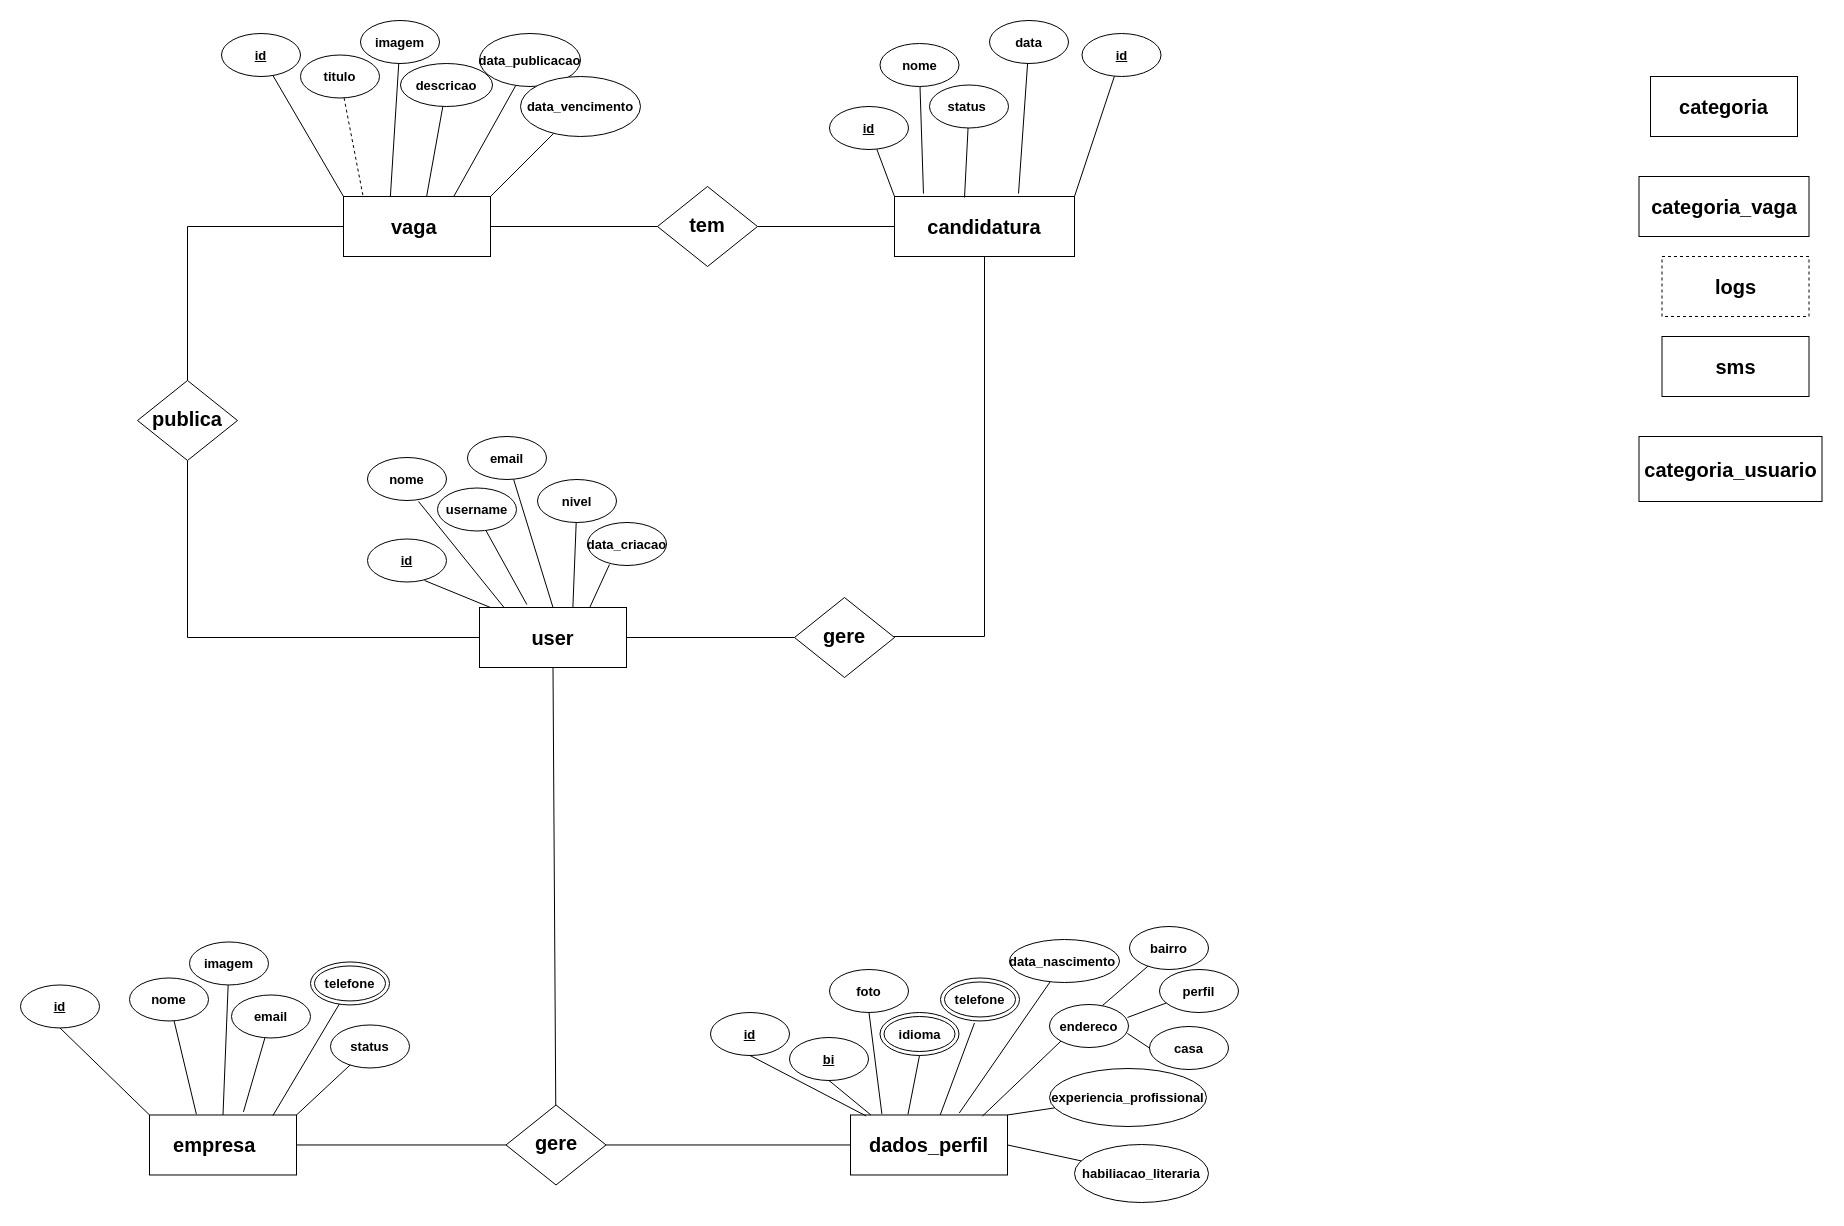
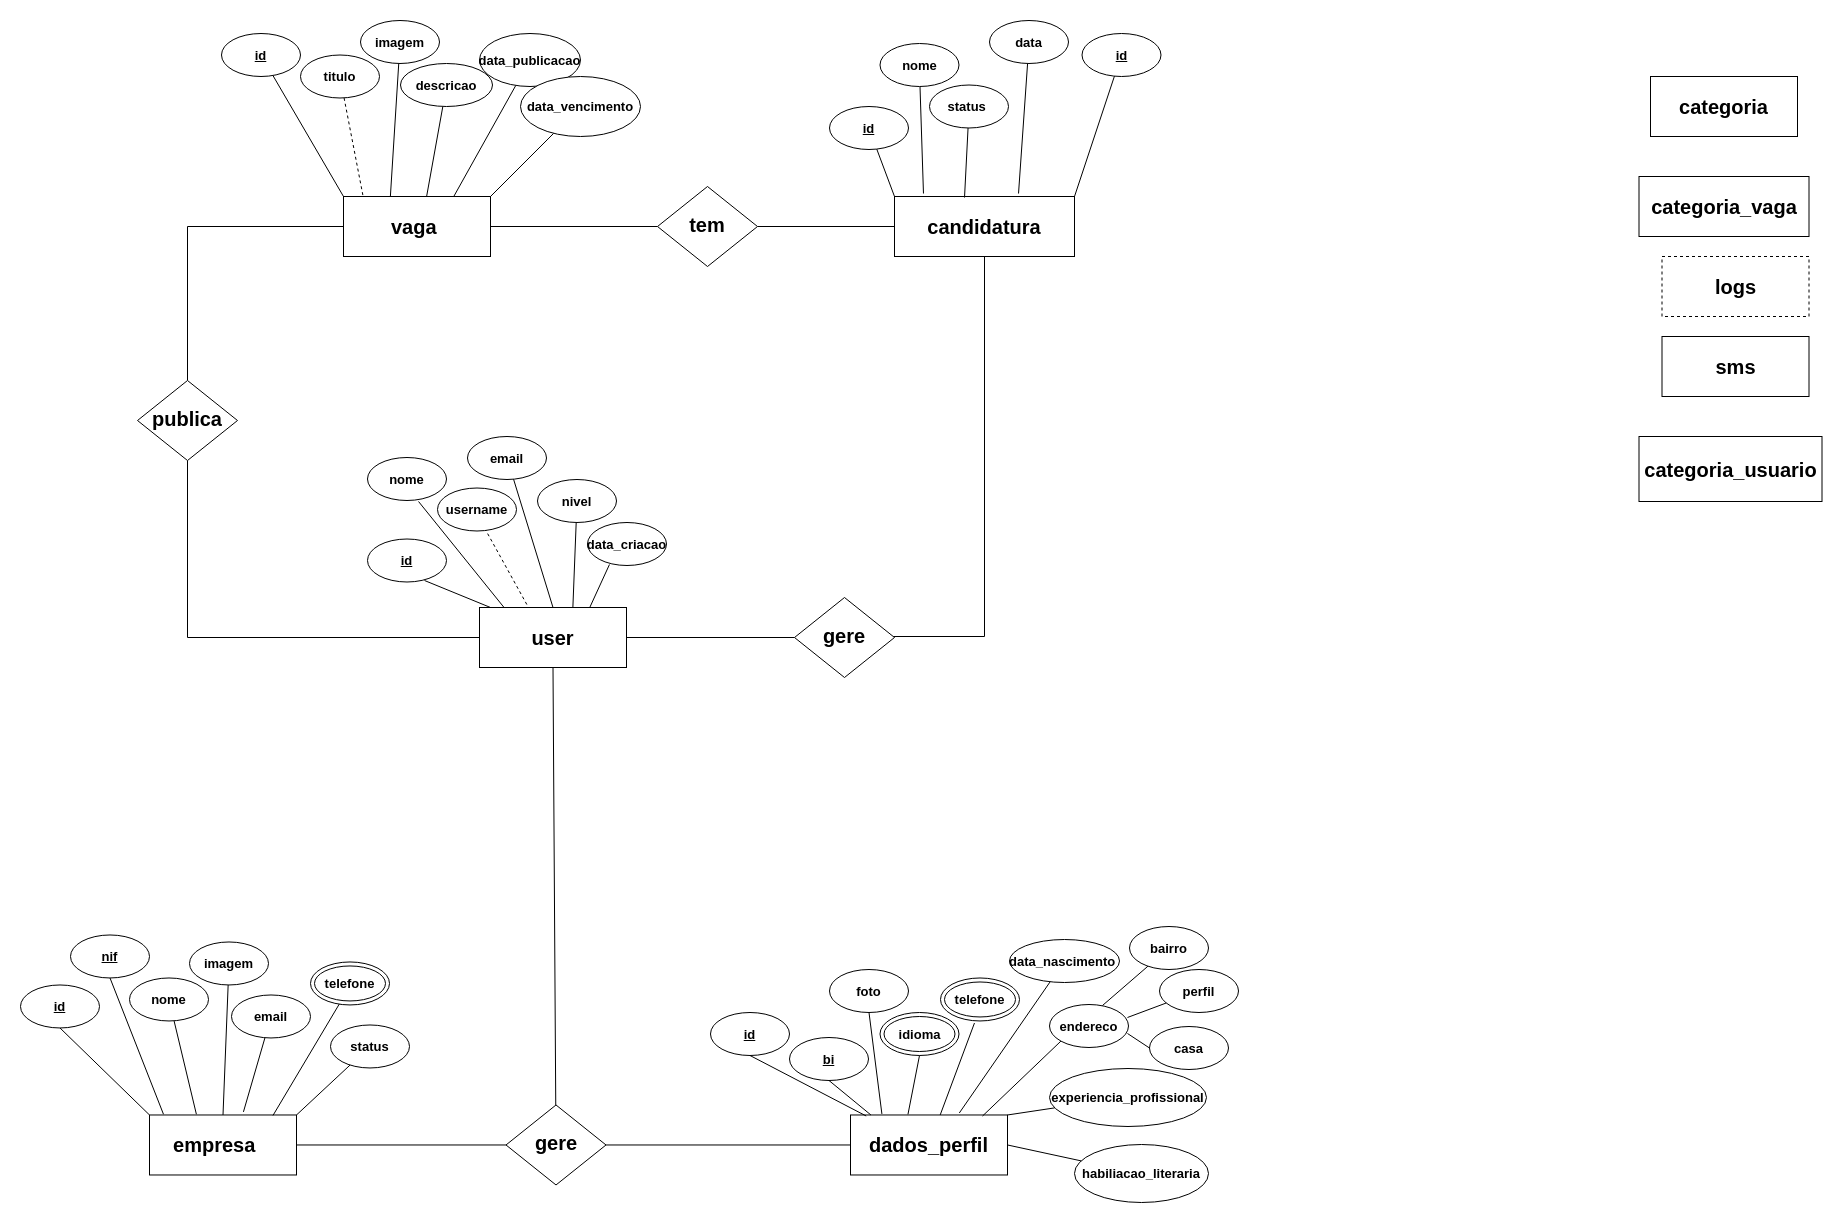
(506, 566) -> (506, 566)
none -> (110, 956)
none -> (137, 1046)
